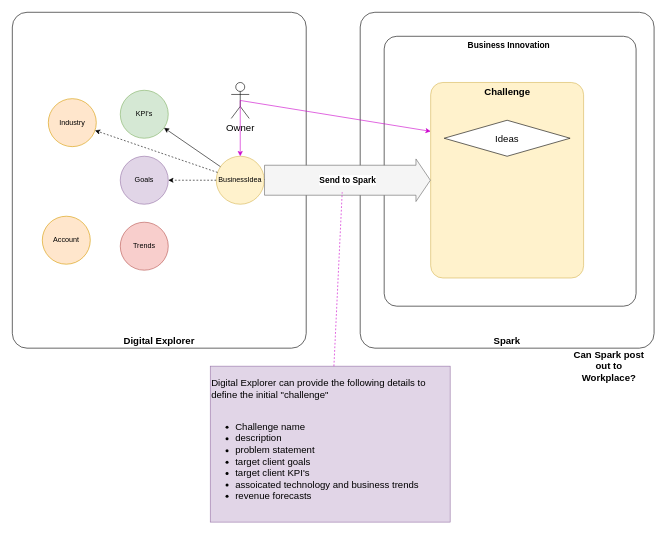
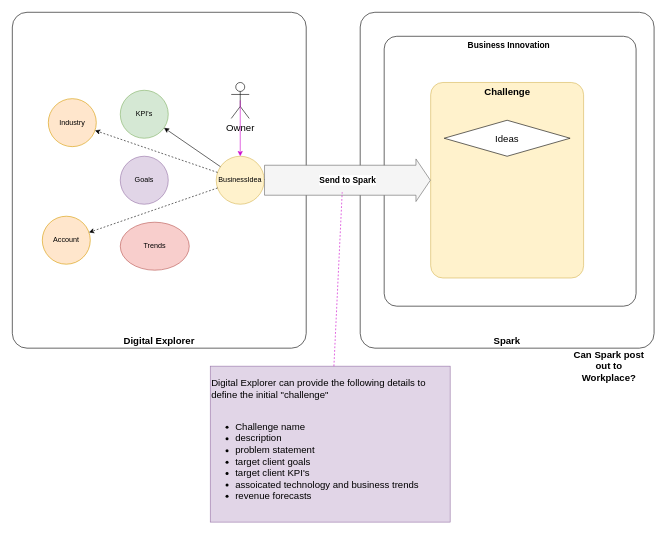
(336, 116) -> none
(173, 180) -> (172, 204)
(144, 246) -> (155, 246)
